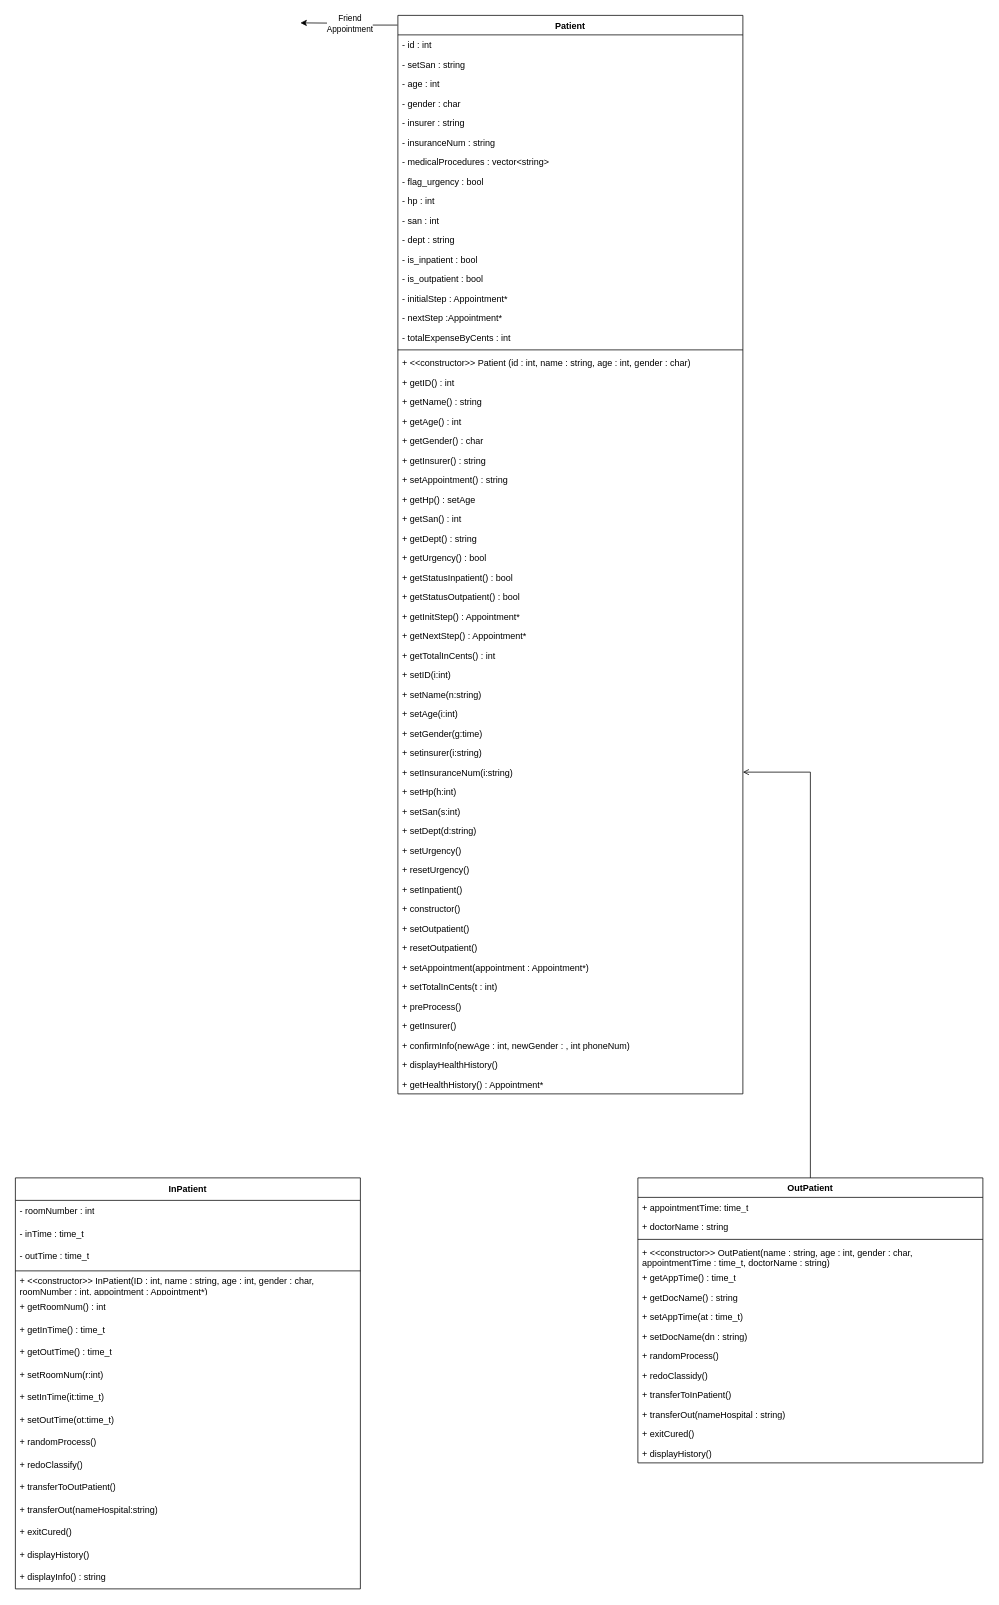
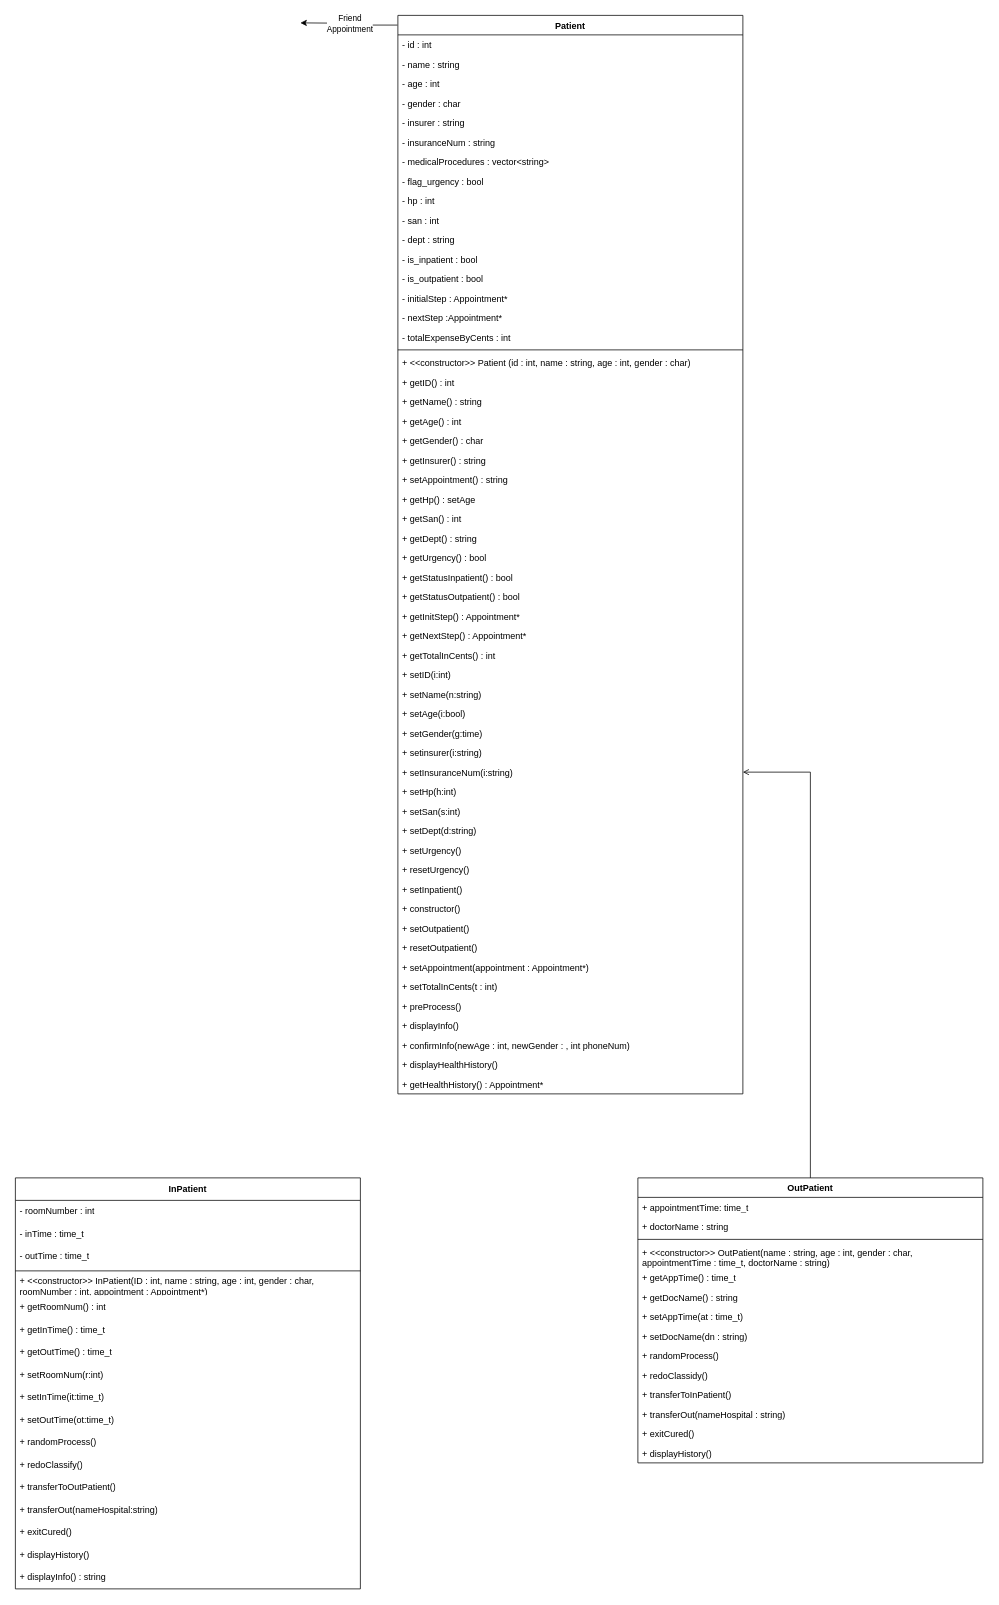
(439, 65) -> (434, 65)
(435, 714) -> (438, 714)
(436, 1026) -> (436, 1026)
